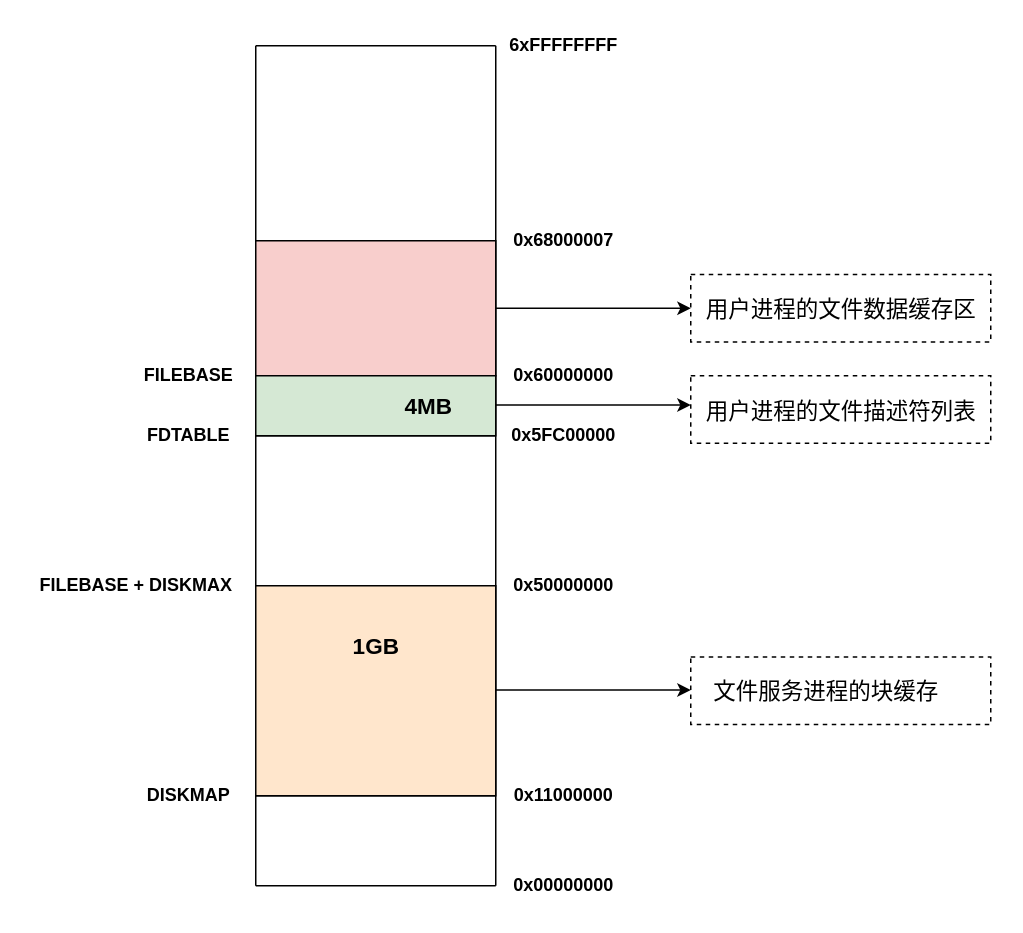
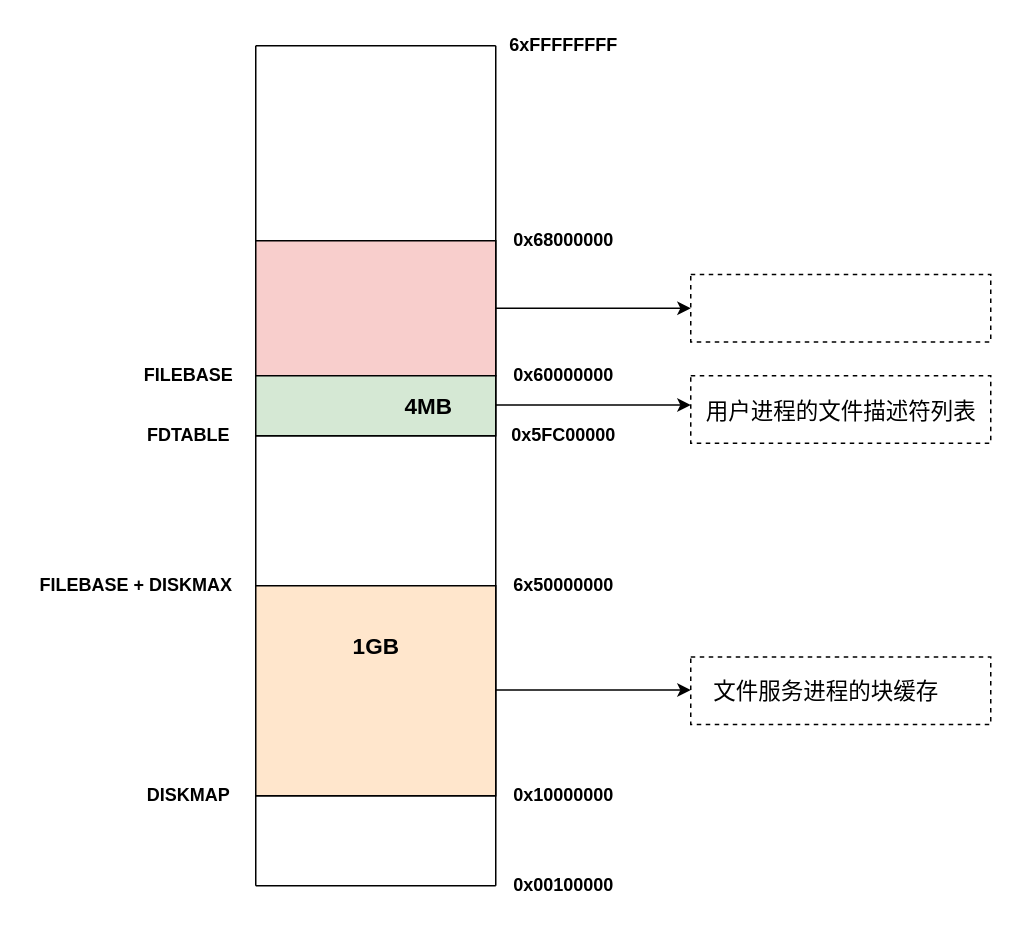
(564, 241) -> (564, 241)
(841, 308) -> none
(564, 586) -> (564, 586)
(564, 796) -> (564, 796)
(564, 886) -> (564, 886)
